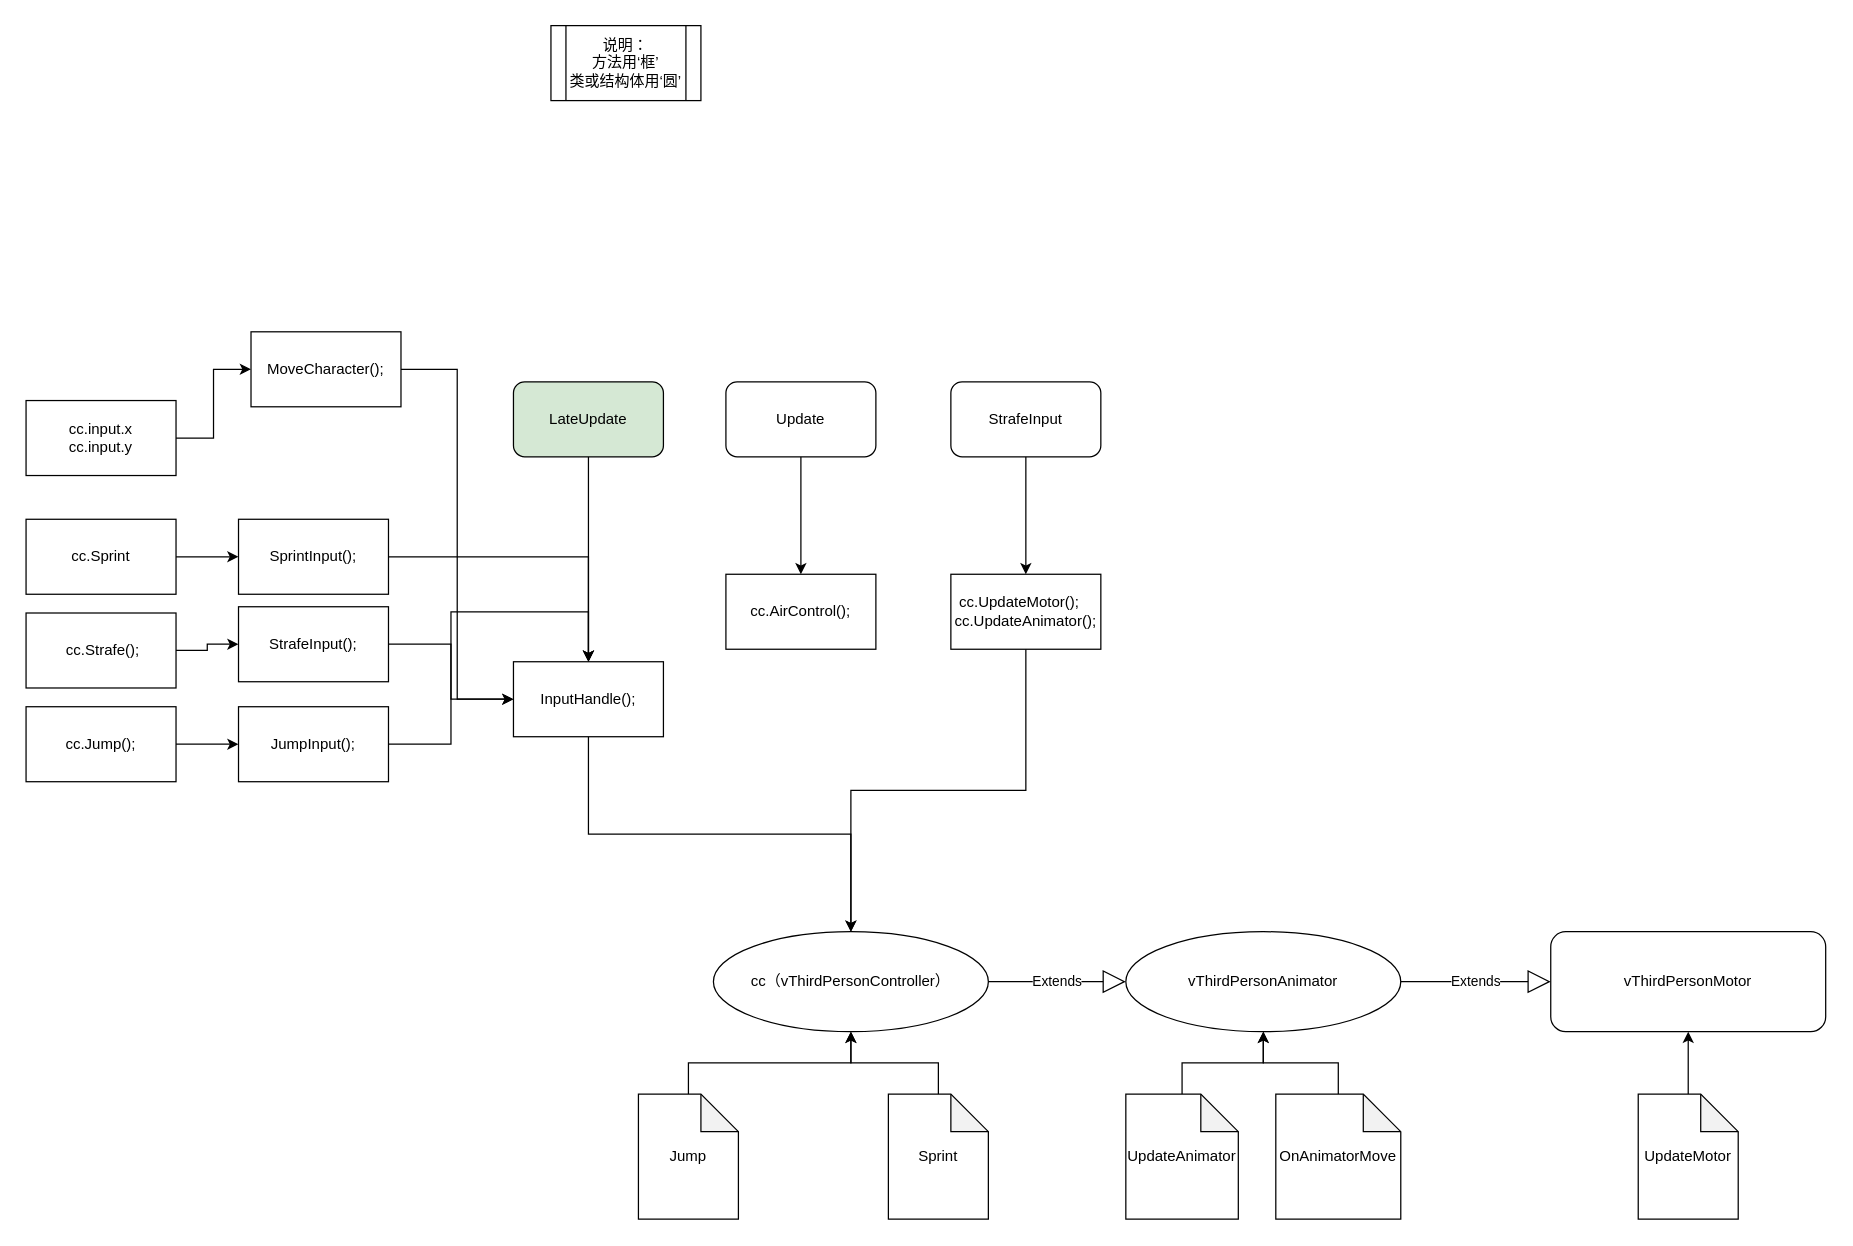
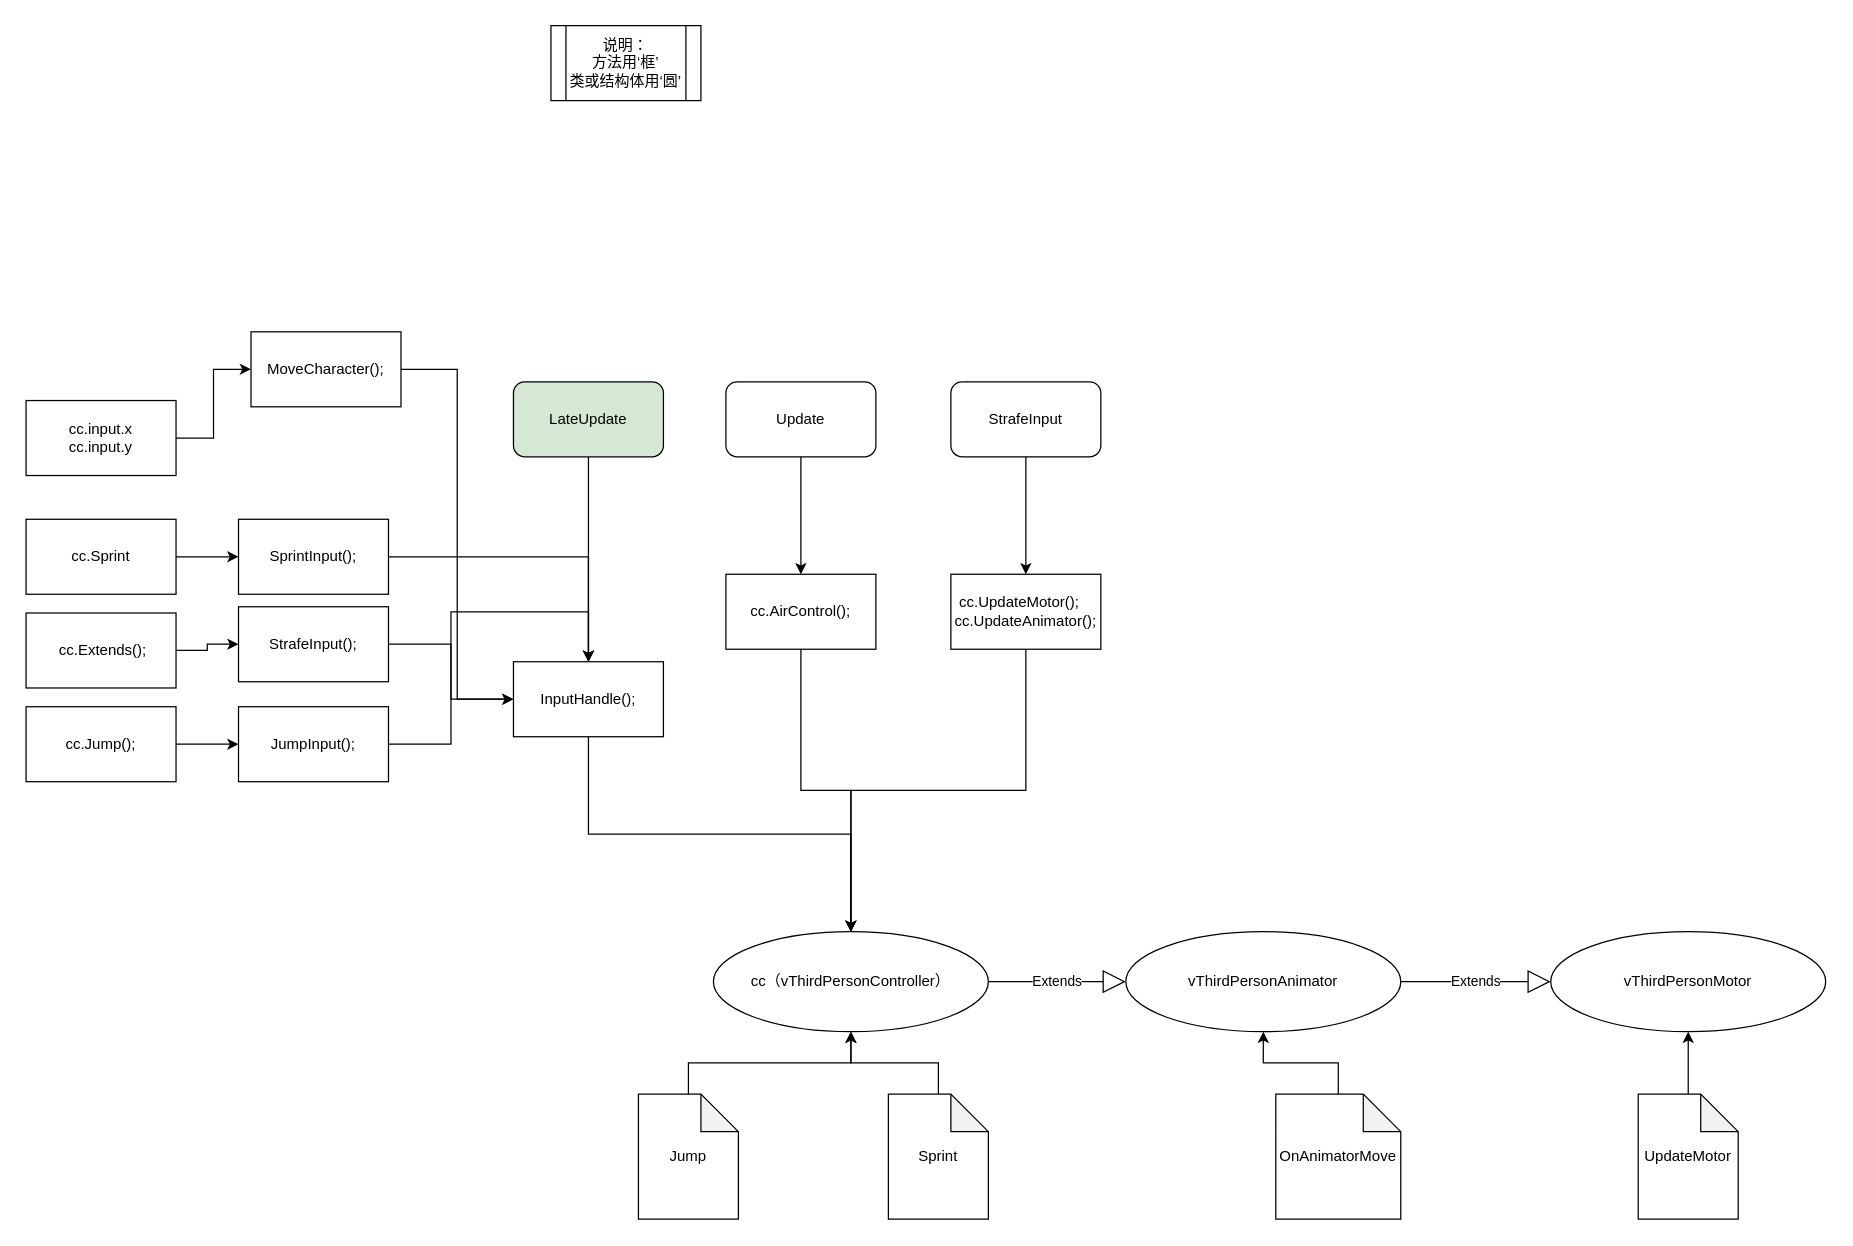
(101, 651) -> (101, 651)
none -> (801, 744)
(1688, 982) -> (1688, 982)
(1205, 1063) -> none
(1182, 1157) -> none
